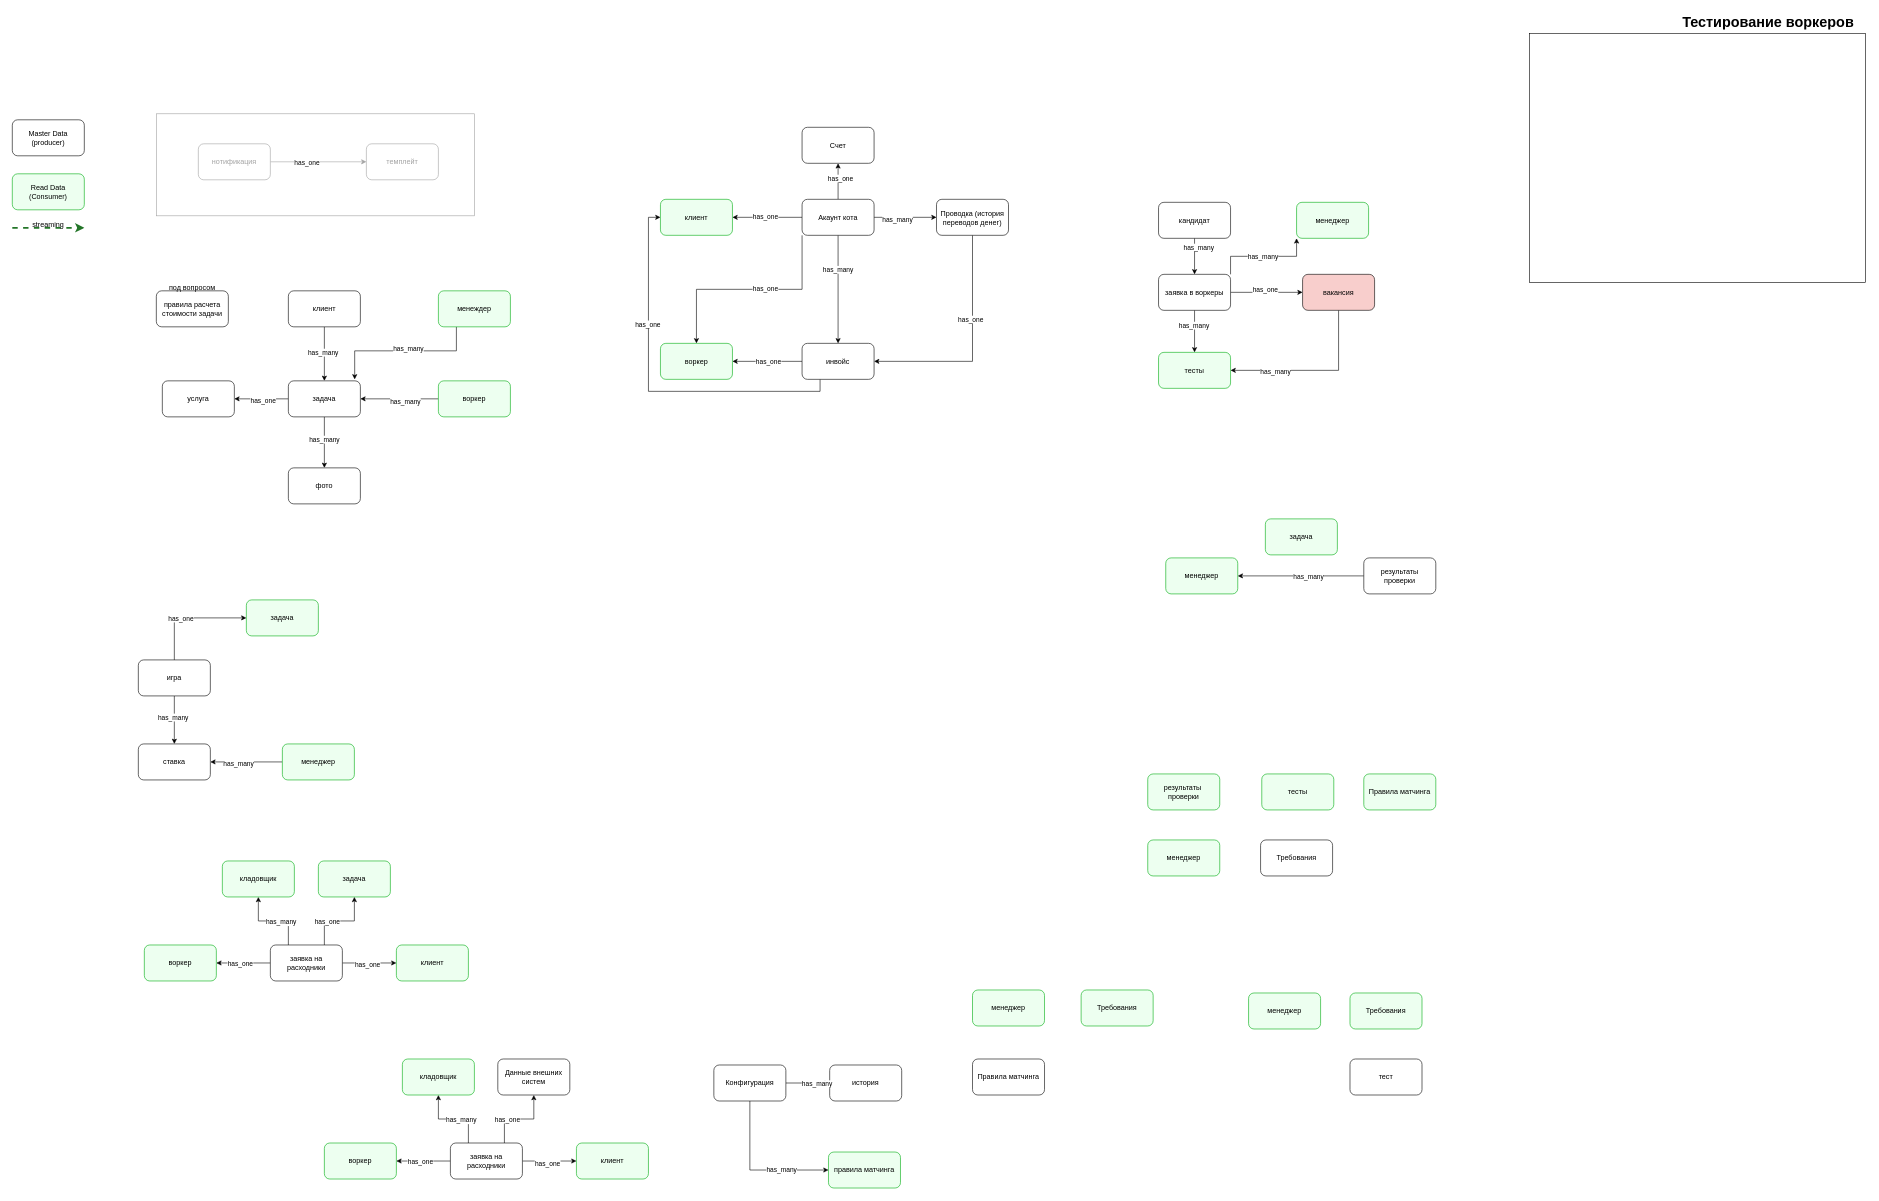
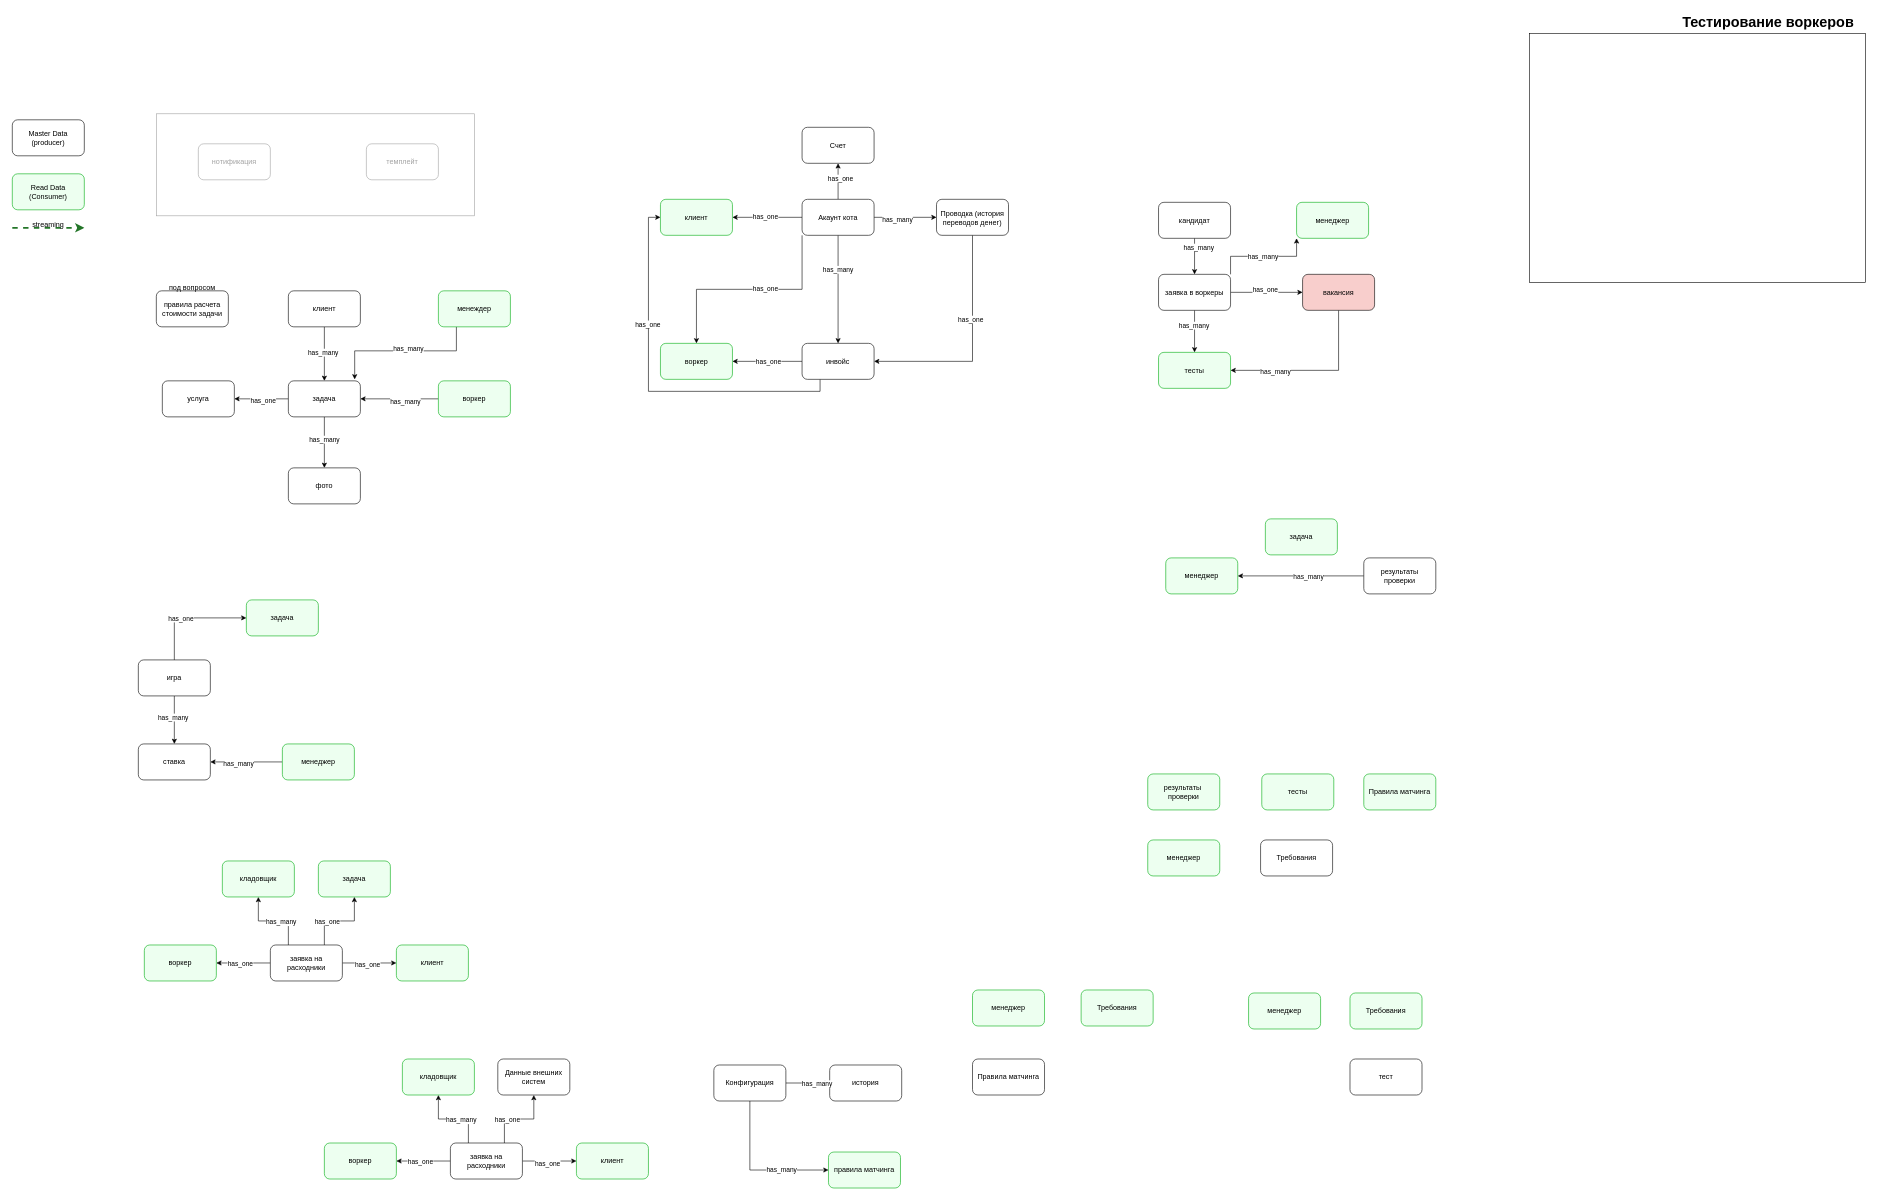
(306, 162) -> none
